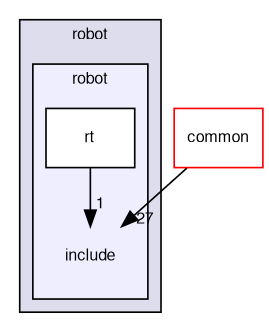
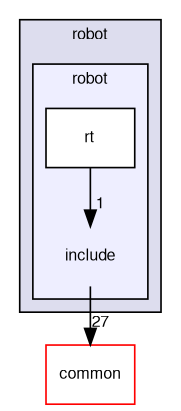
(171, 182) -> (90, 307)
